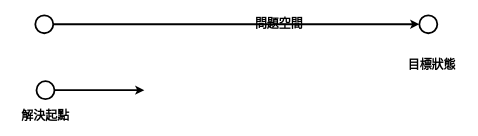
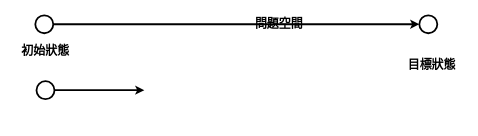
none -> (45, 48)
(45, 114) -> none
